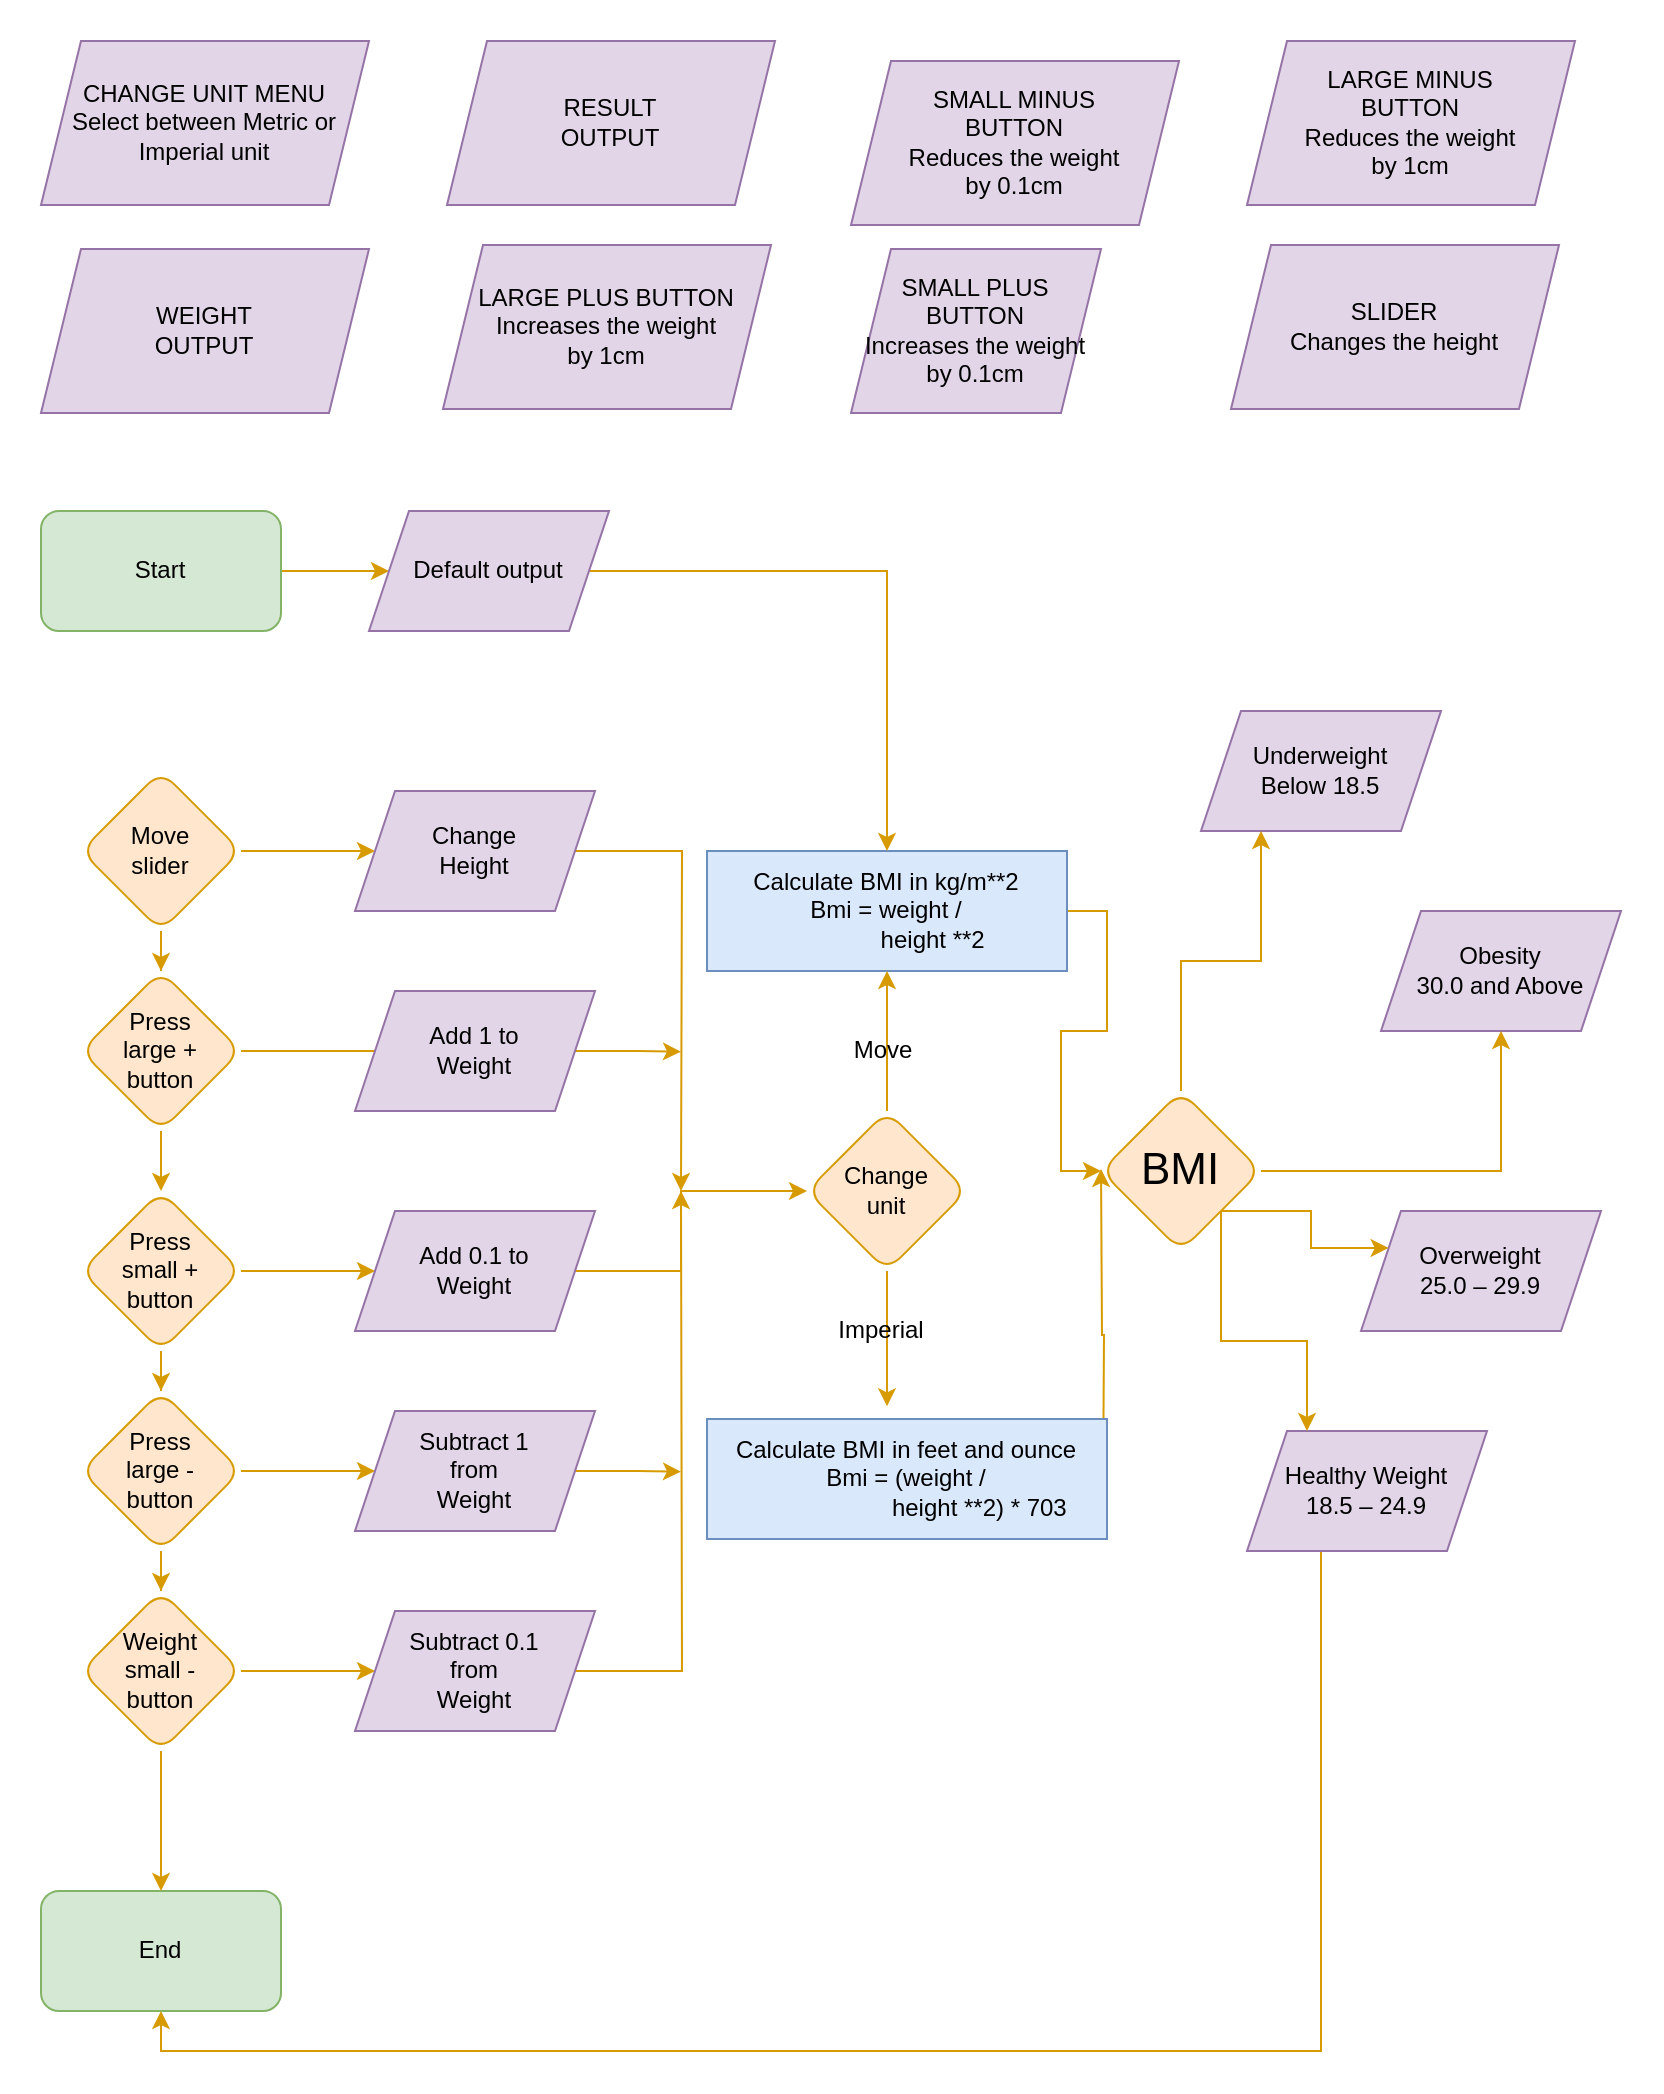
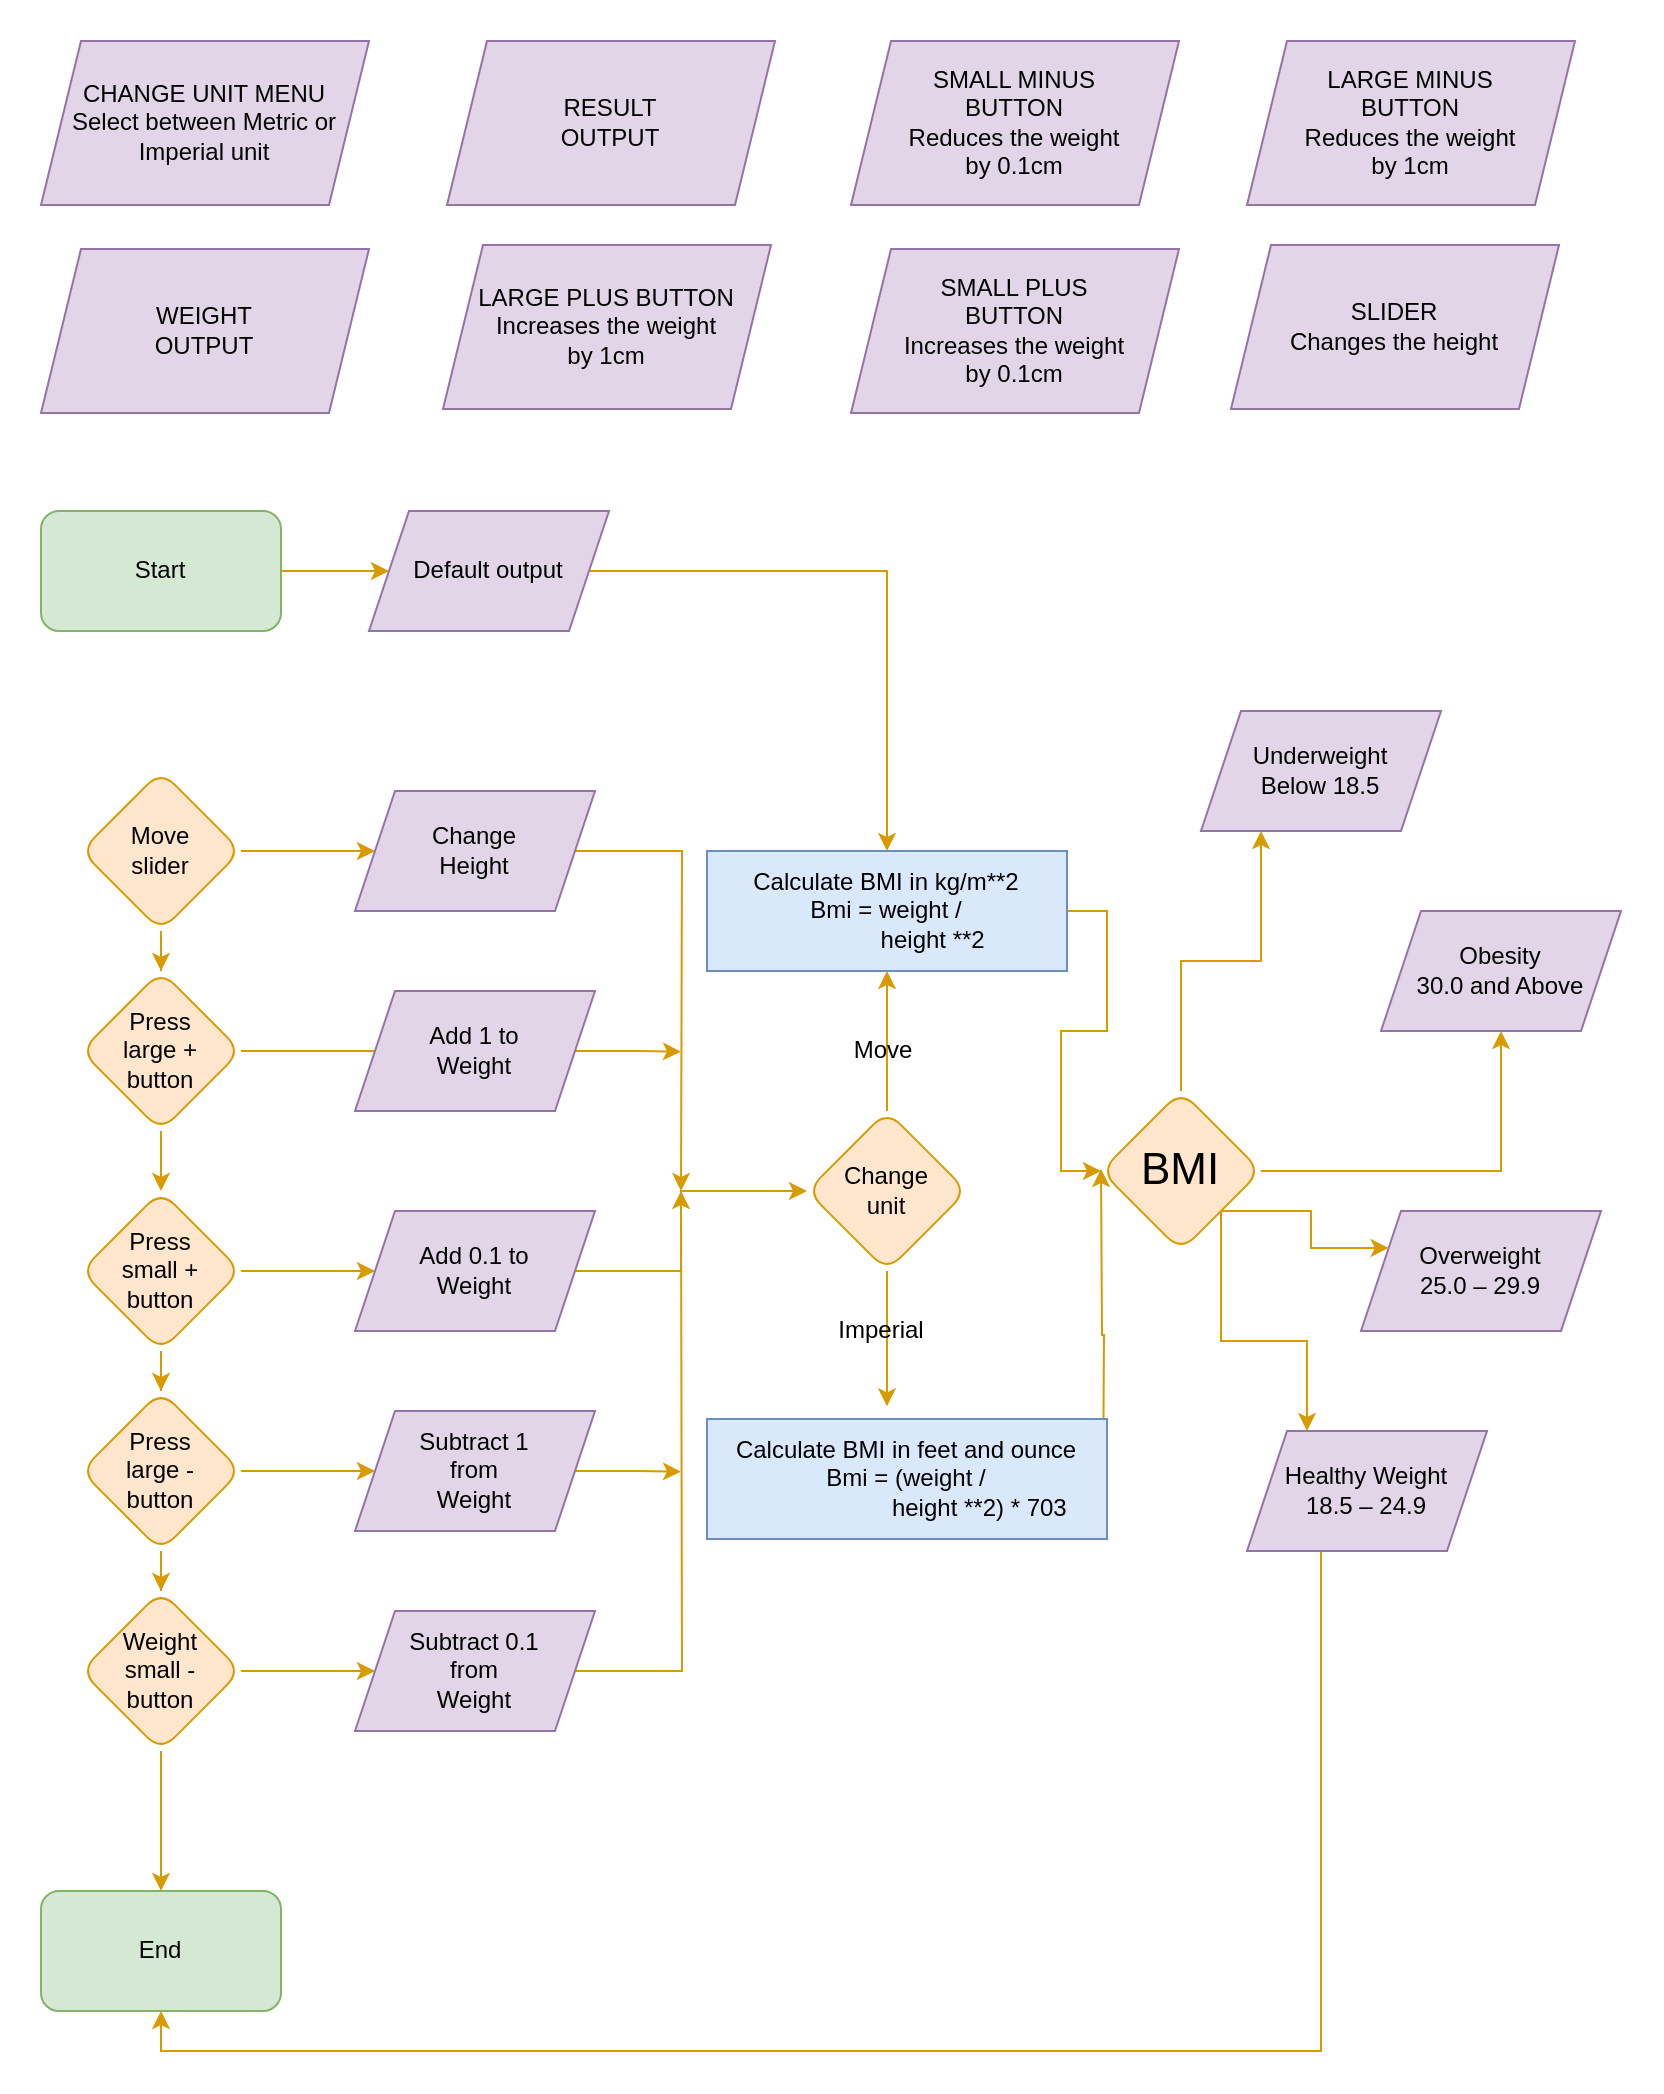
(1015, 143) -> (1015, 123)
(976, 331) -> (1015, 331)
